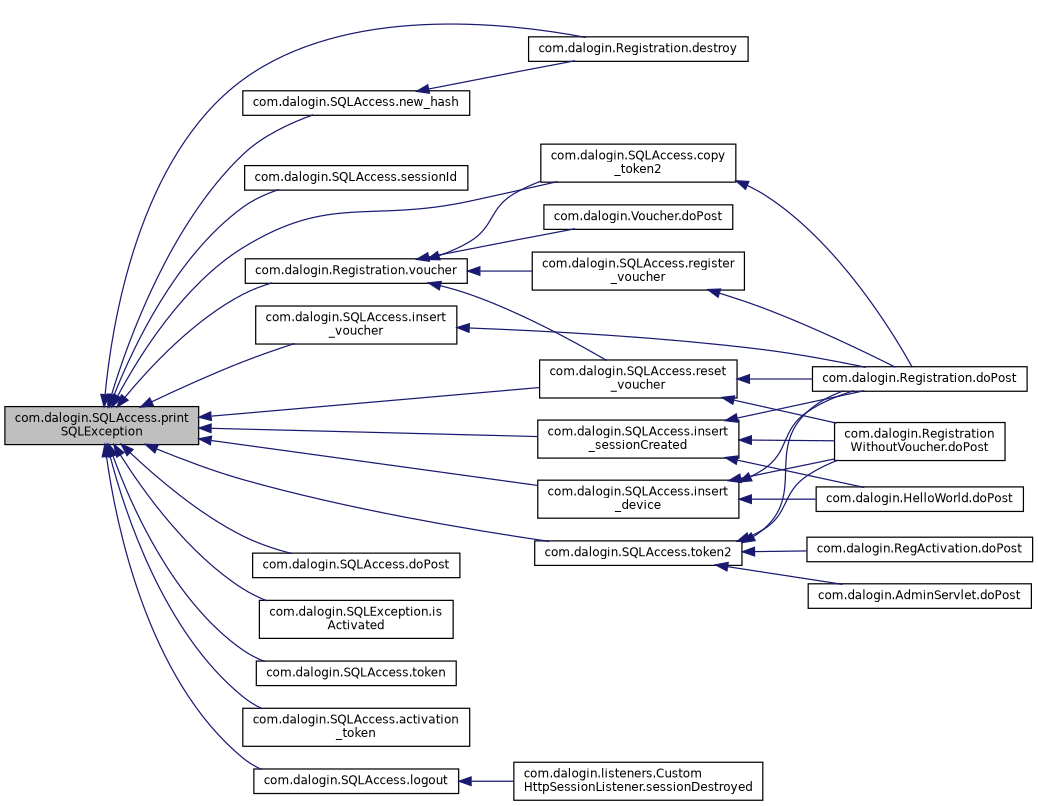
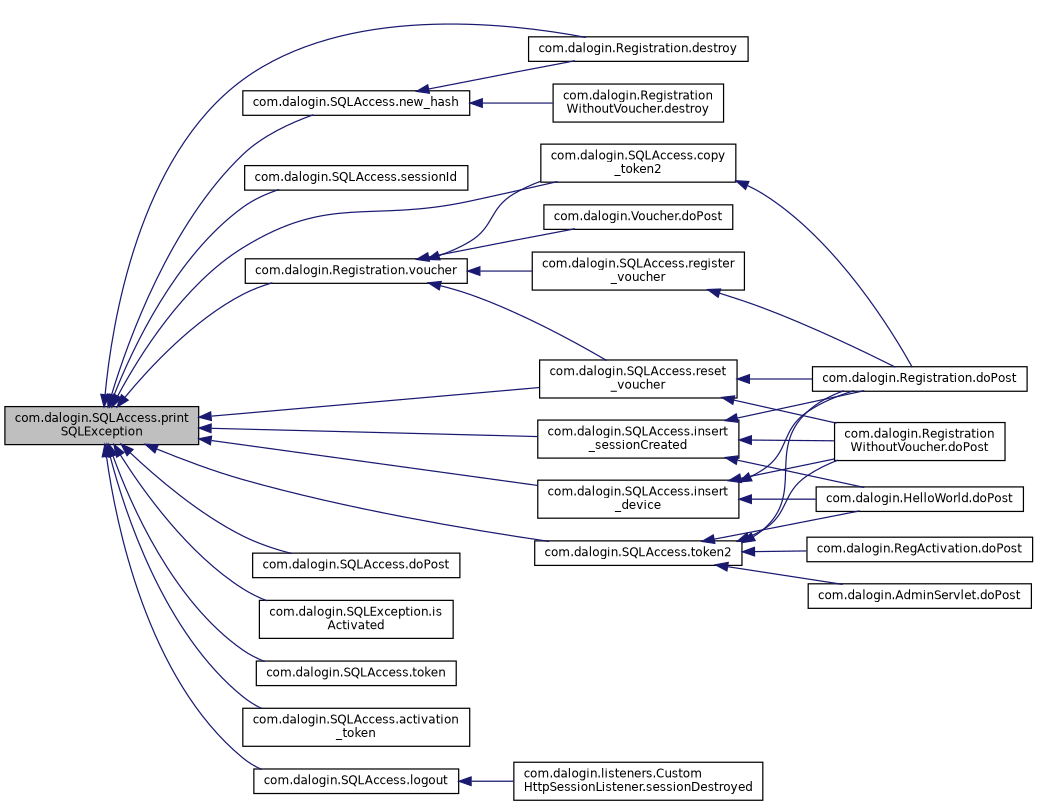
none -> (638, 103)
(356, 325) -> none
none -> (787, 525)
